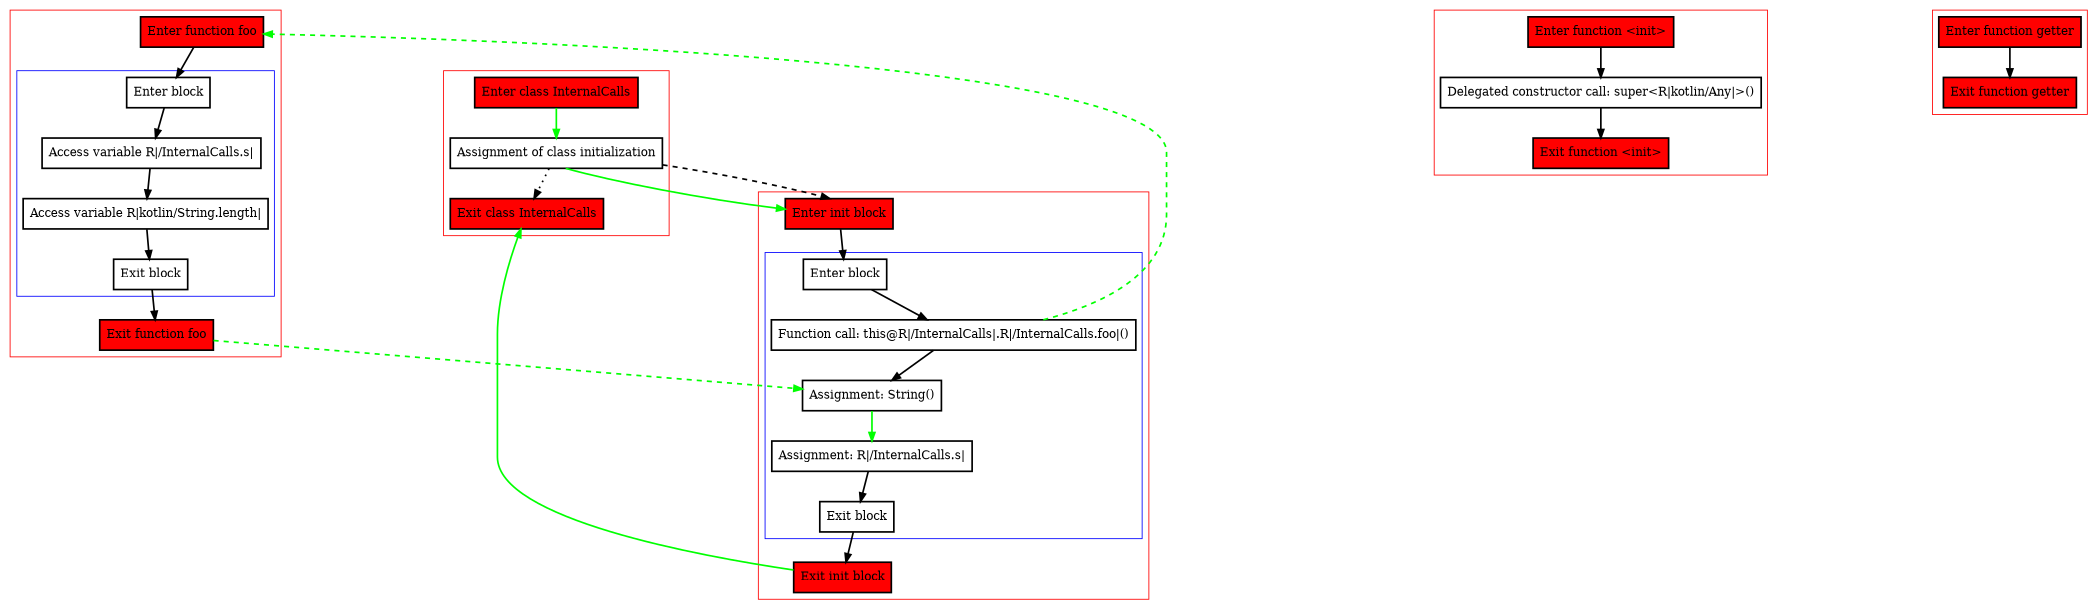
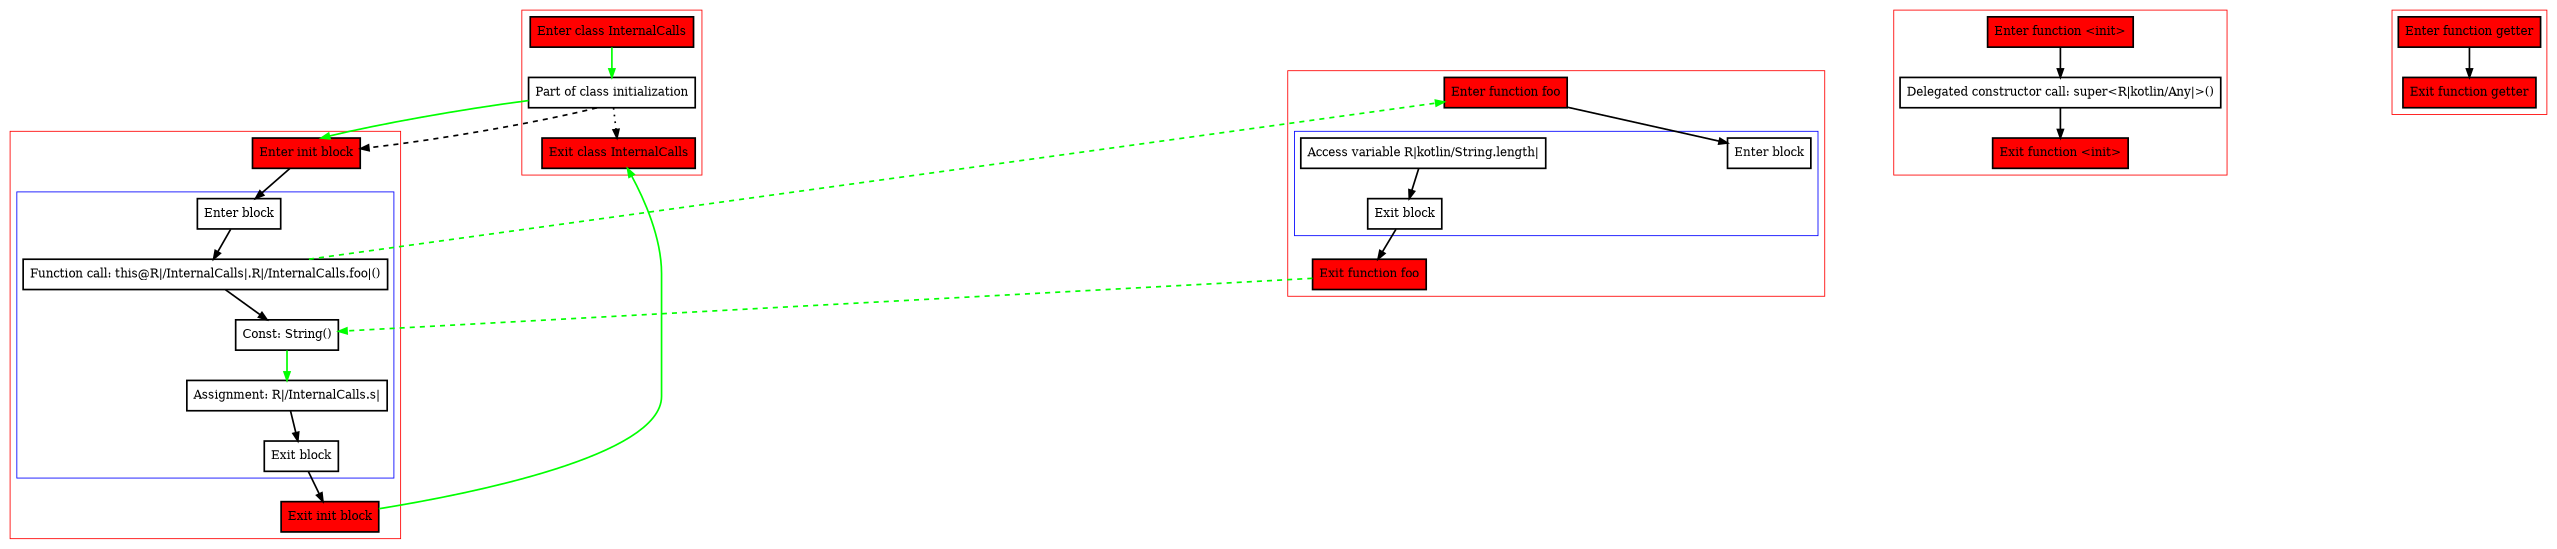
(152, 153) -> none
(556, 153) -> (612, 93)
(872, 396) -> (287, 335)
